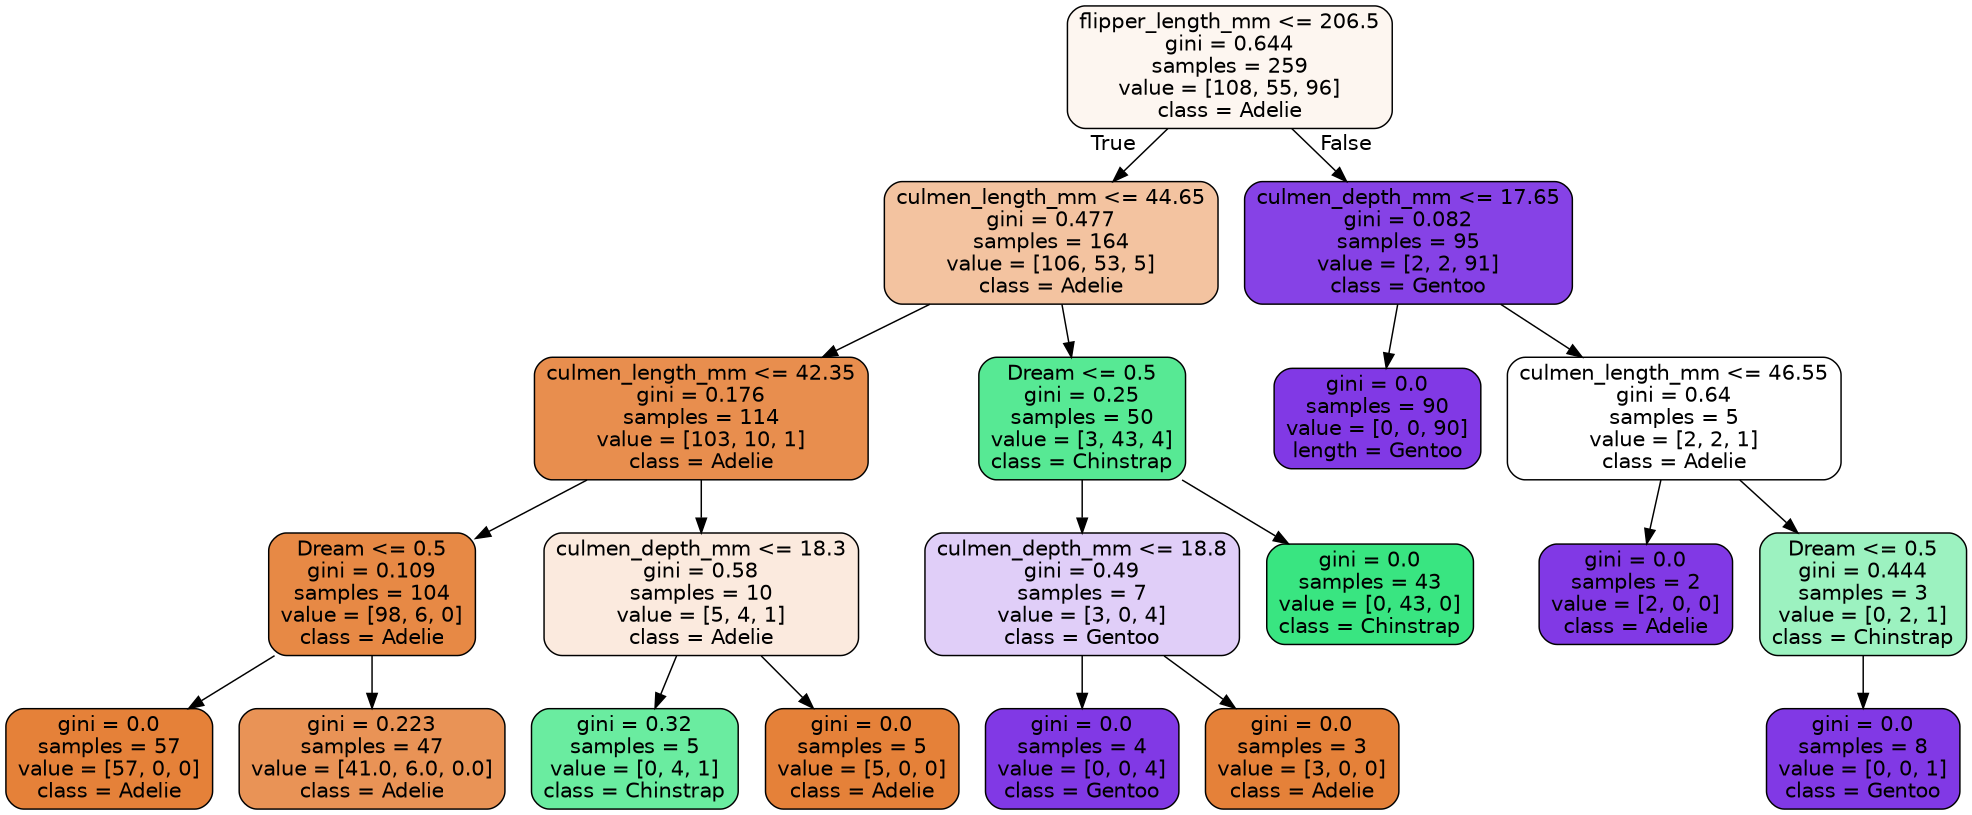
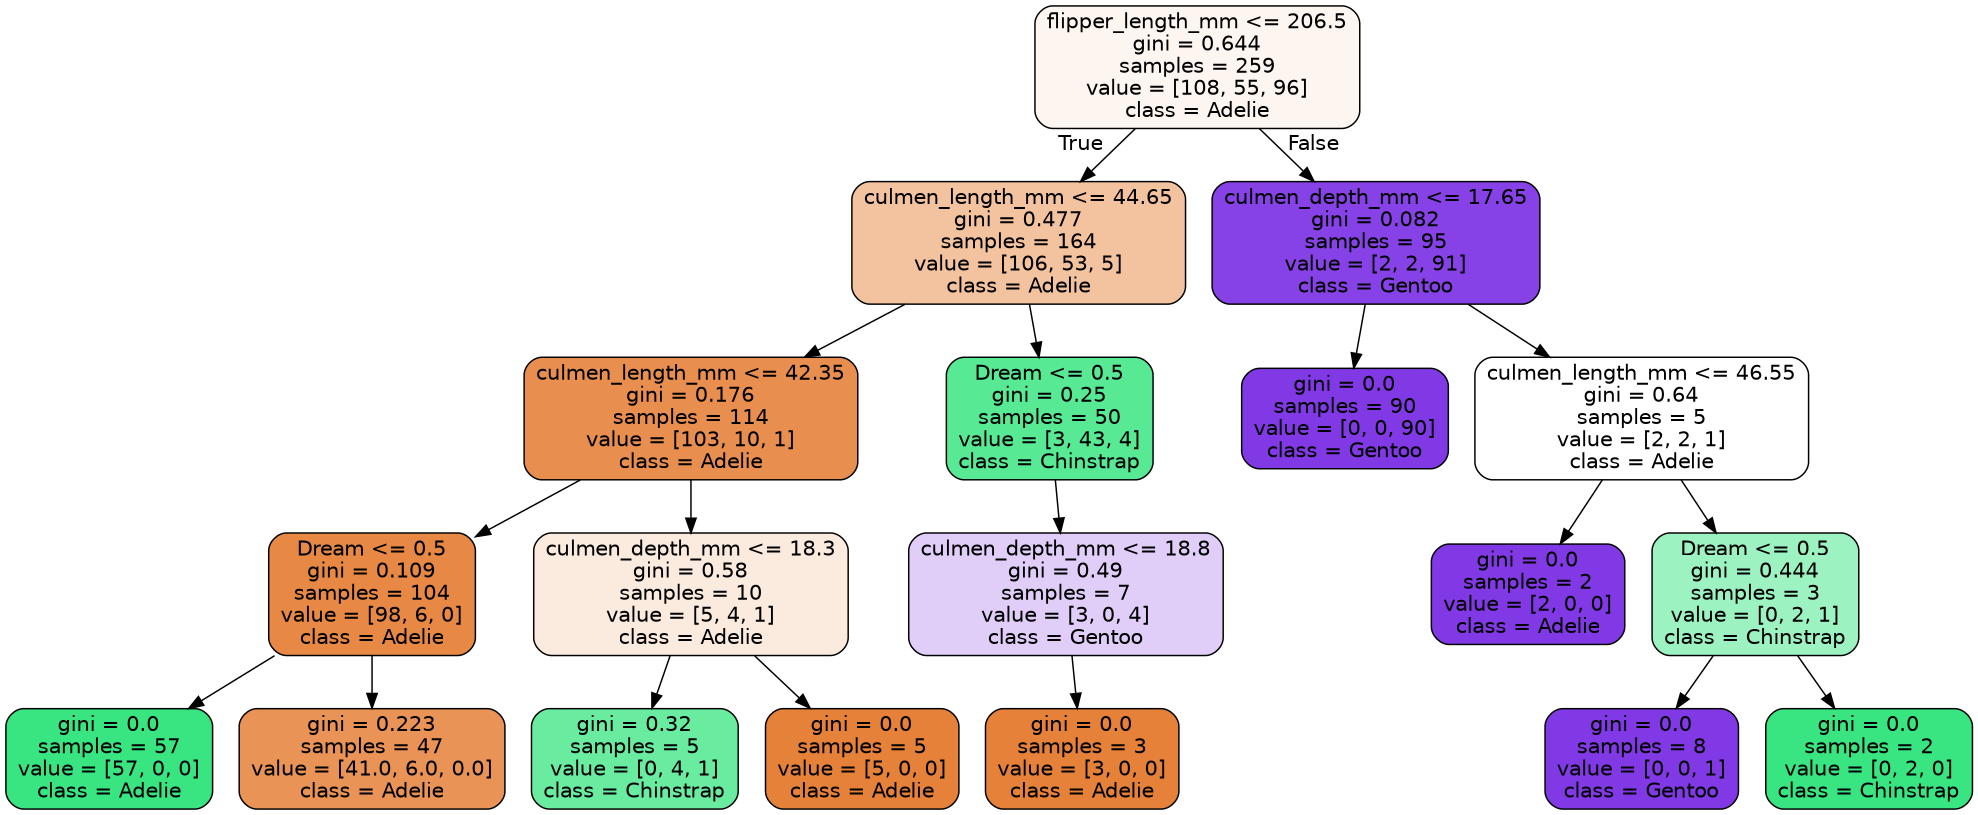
(1377, 419) -> (1345, 419)
(1370, 594) -> none
(109, 759) -> (109, 759)
(1082, 759) -> none
none -> (1869, 759)
